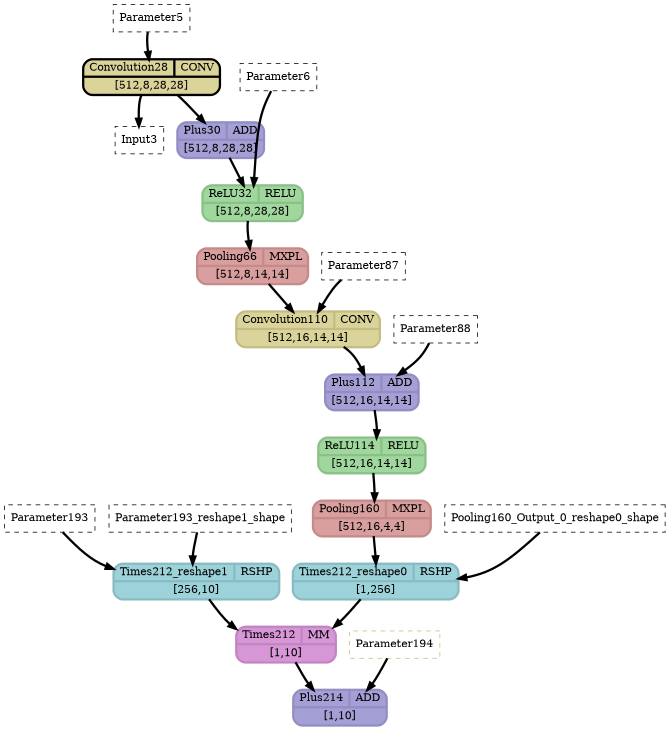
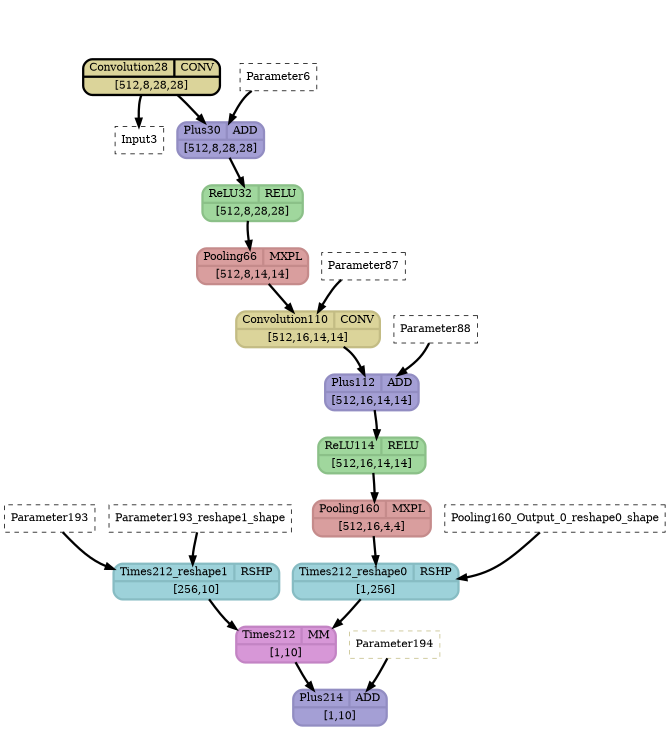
(152, 18) -> none
(258, 133) -> (241, 102)
